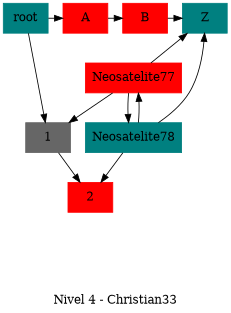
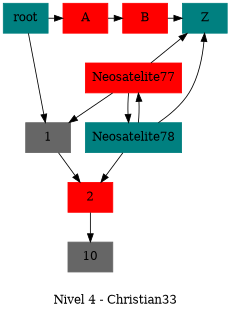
none -> (90, 257)
